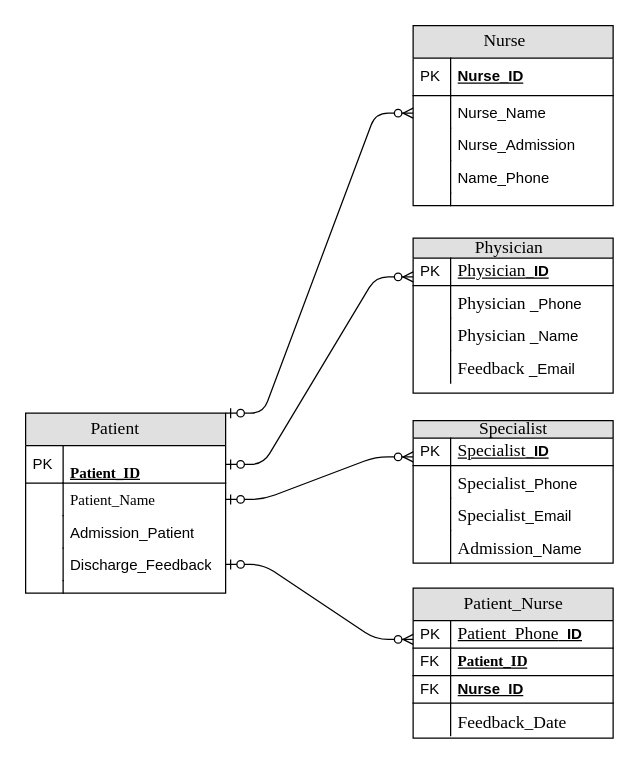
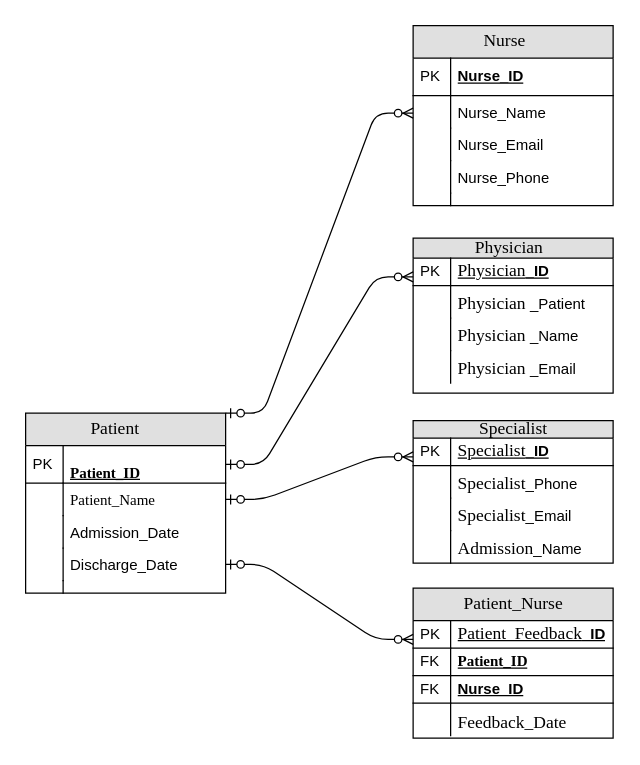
(517, 146) -> (500, 146)
(500, 178) -> (504, 178)
(521, 303) -> (528, 303)
(517, 368) -> (518, 368)
(136, 533) -> (126, 533)
(144, 566) -> (127, 566)
(523, 634) -> (533, 634)
